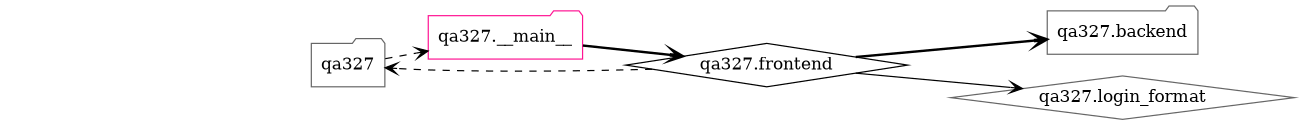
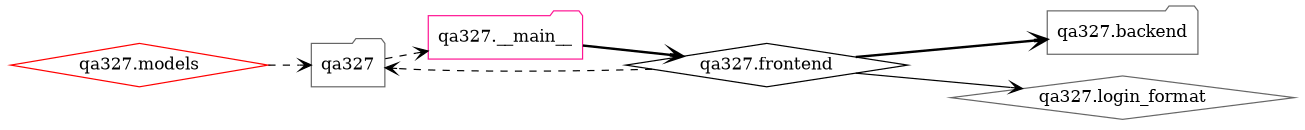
none -> (139, 65)
